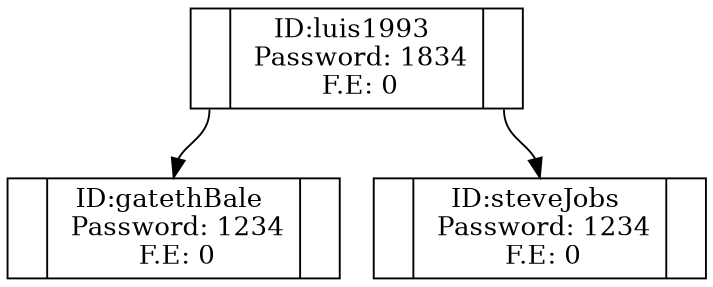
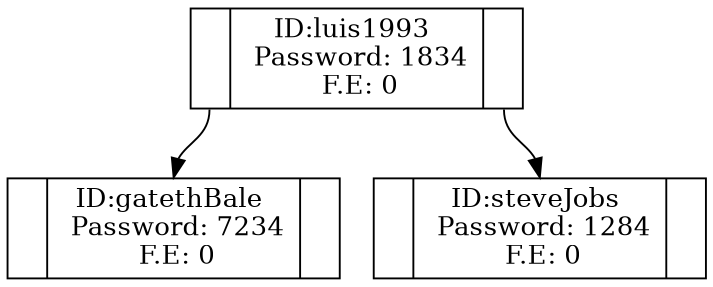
(174, 227) -> (174, 227)
(540, 227) -> (540, 227)
